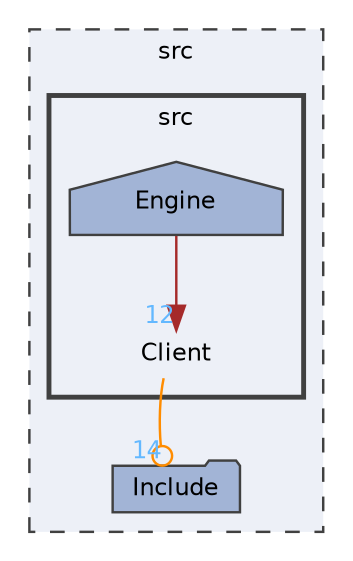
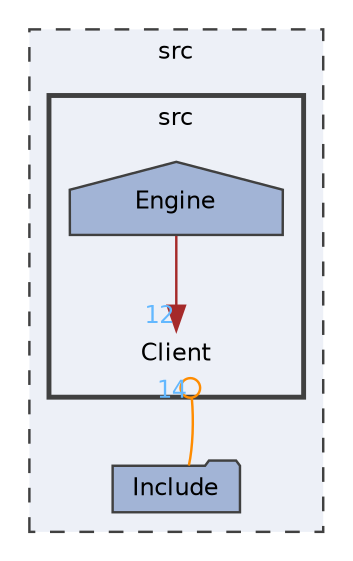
(160, 412) -> (193, 432)
